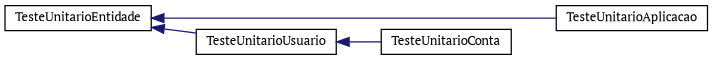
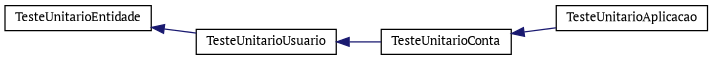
(360, 18) -> (540, 30)
